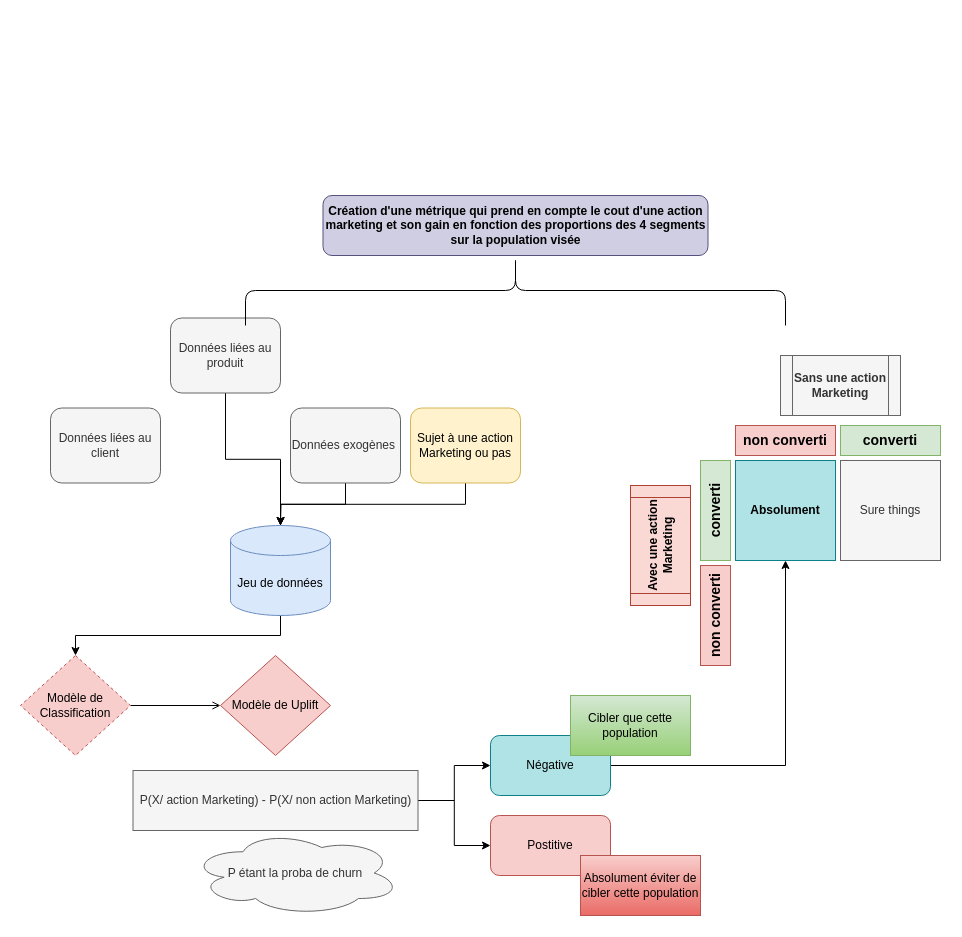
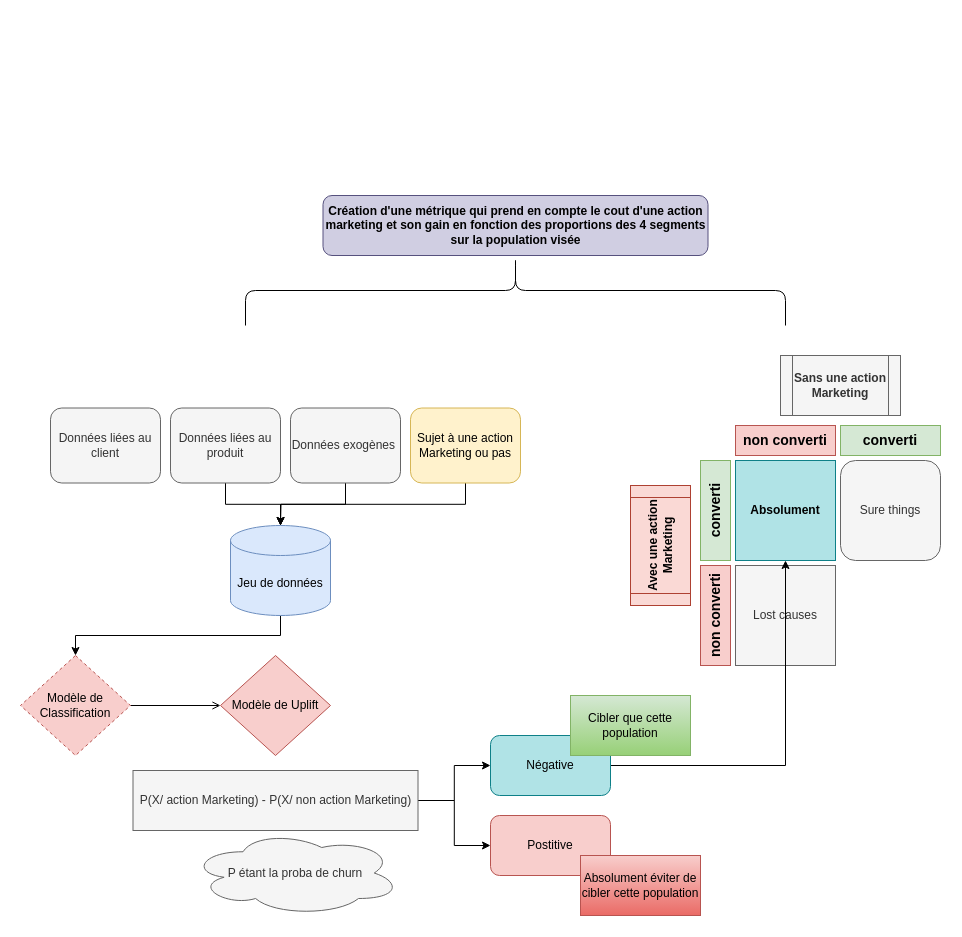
(226, 356) -> (226, 446)
(891, 511) -> (891, 511)
none -> (786, 616)
